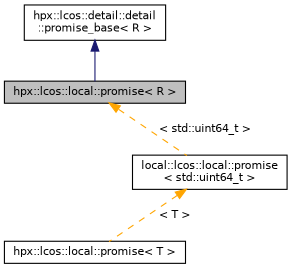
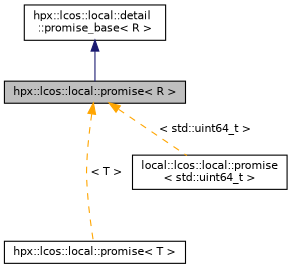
(95, 23) -> (95, 23)
(143, 218) -> (87, 178)
